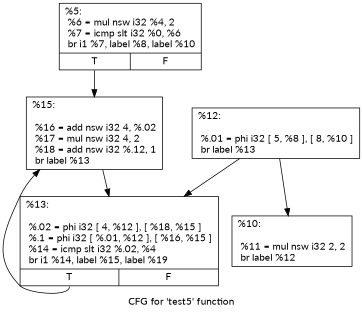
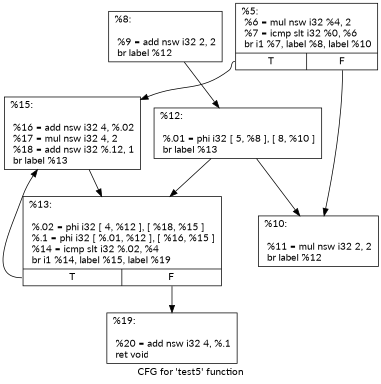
none -> (165, 37)
none -> (337, 140)
none -> (172, 338)
